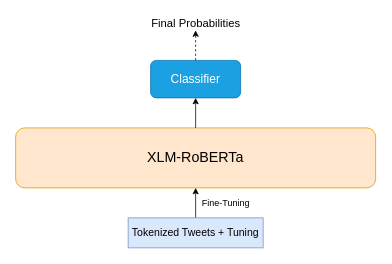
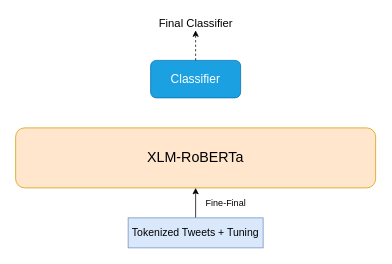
(196, 23) -> (196, 23)
(195, 116) -> none
(226, 203) -> (226, 203)
